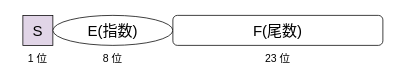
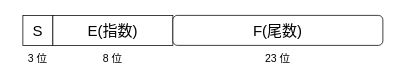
(38, 30) -> (38, 30)
(113, 30) -> (113, 30)
(38, 57) -> (38, 57)
